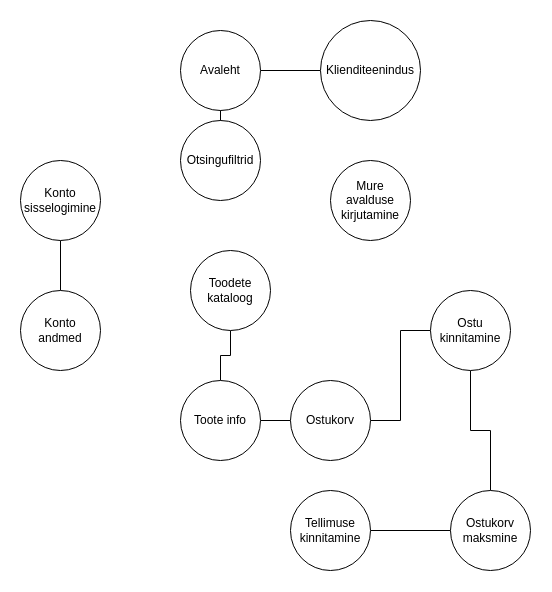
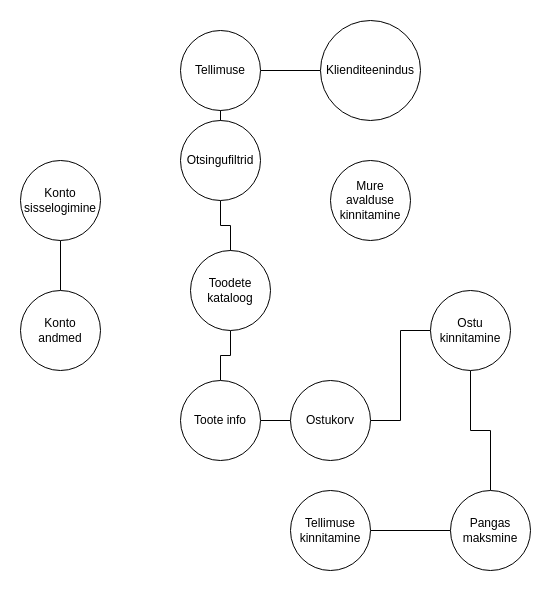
(221, 71) -> (221, 71)
(371, 201) -> (371, 201)
none -> (226, 226)
(491, 531) -> (491, 531)
